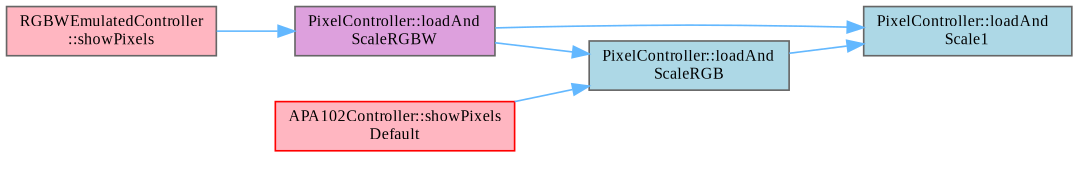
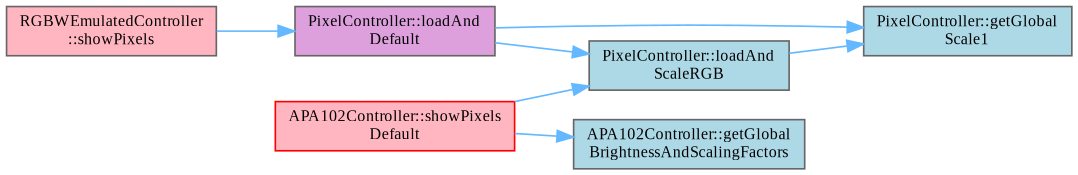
(395, 31) -> (395, 31)
(968, 31) -> (968, 31)
none -> (689, 144)
